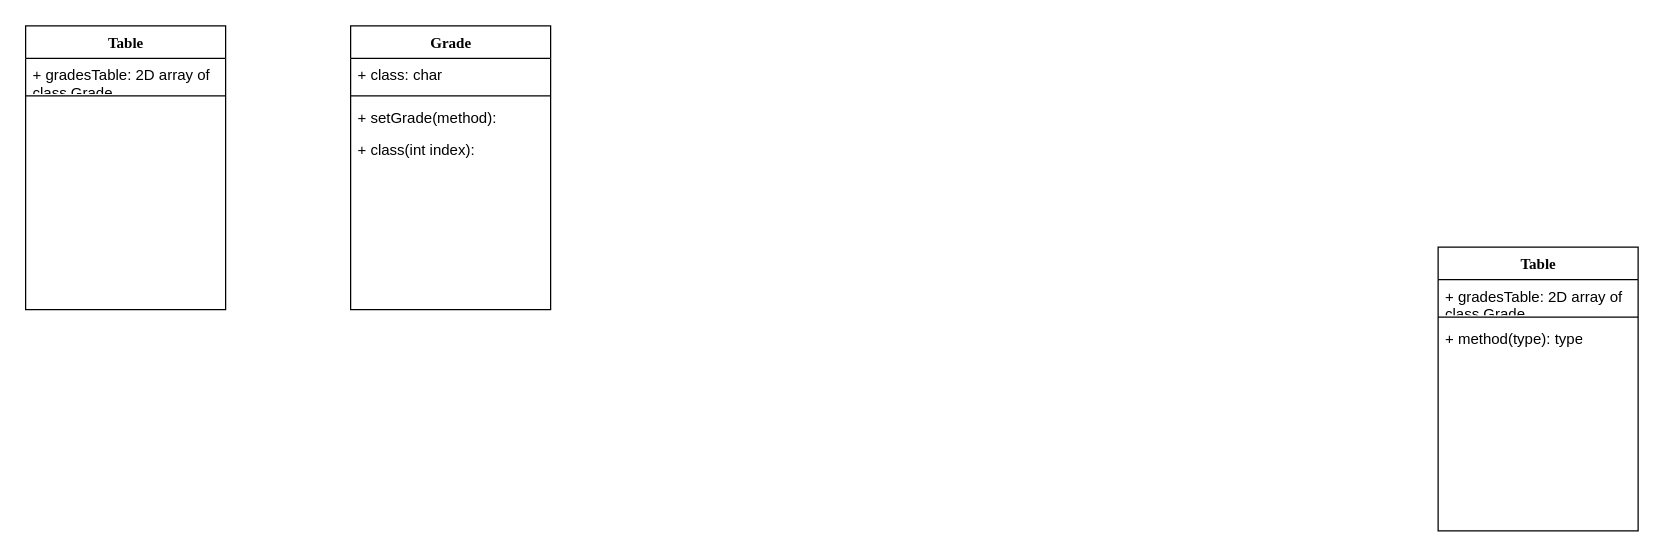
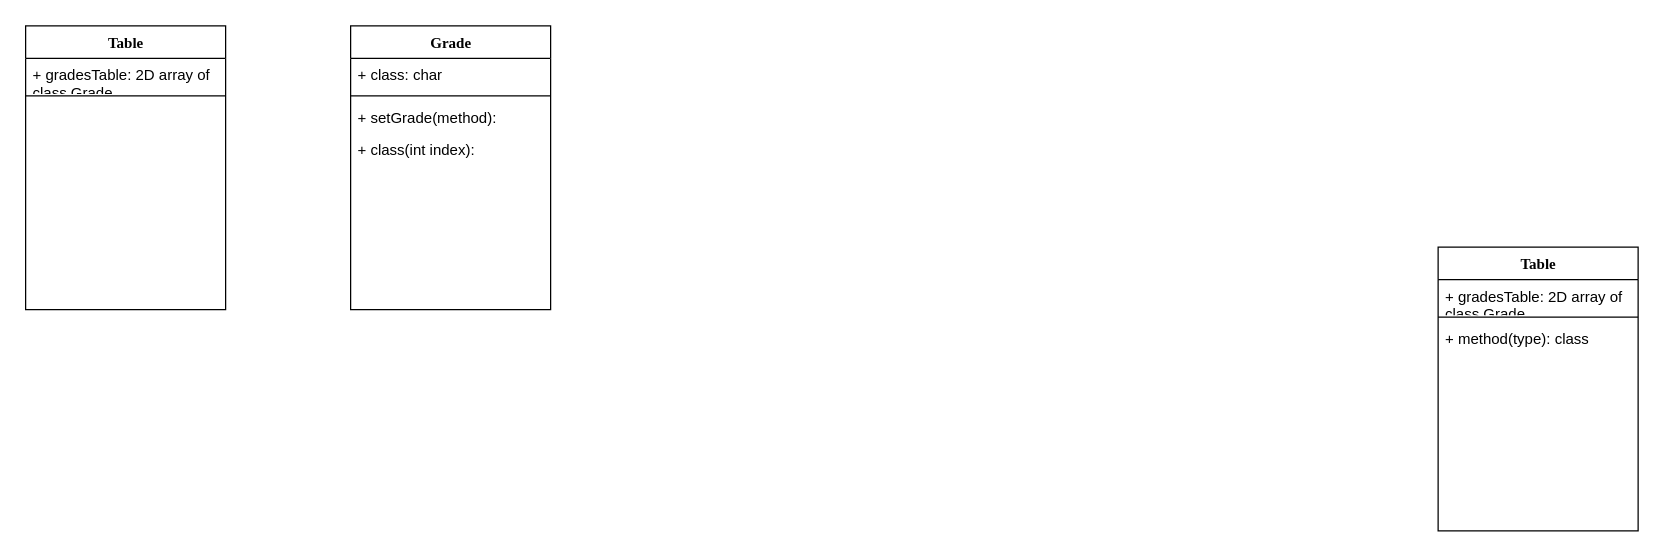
(1524, 340) -> (1526, 340)
